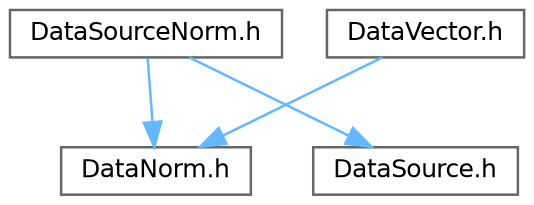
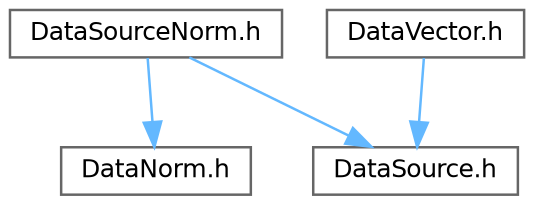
(307, 95) -> (421, 90)
